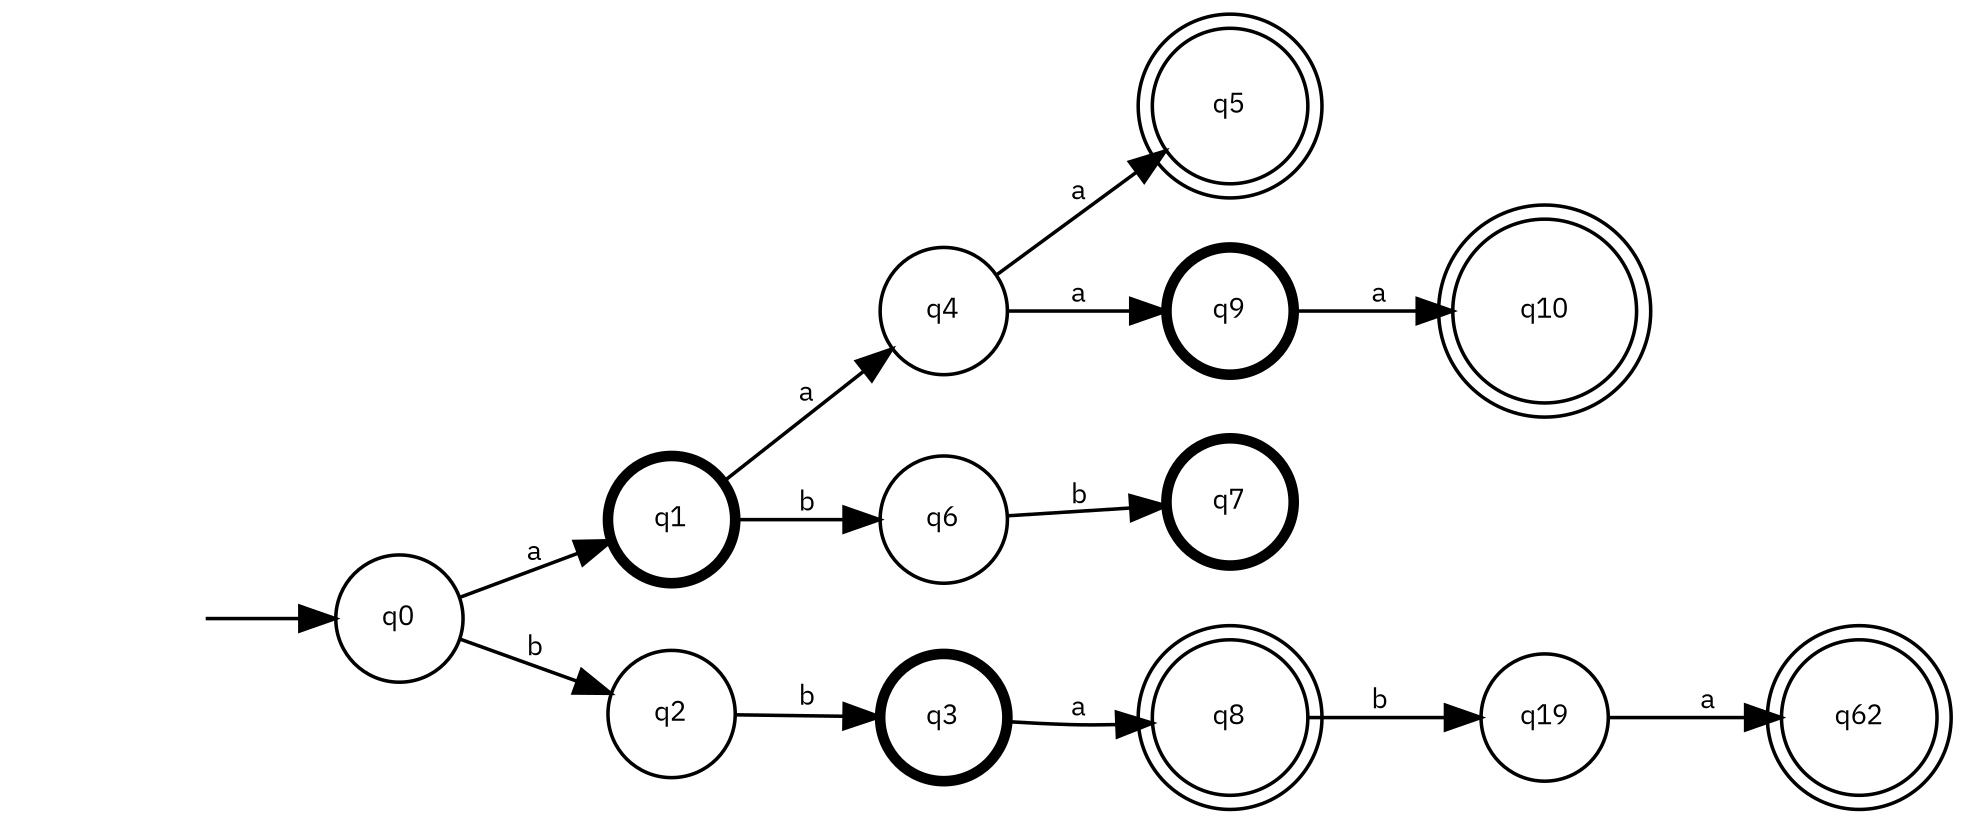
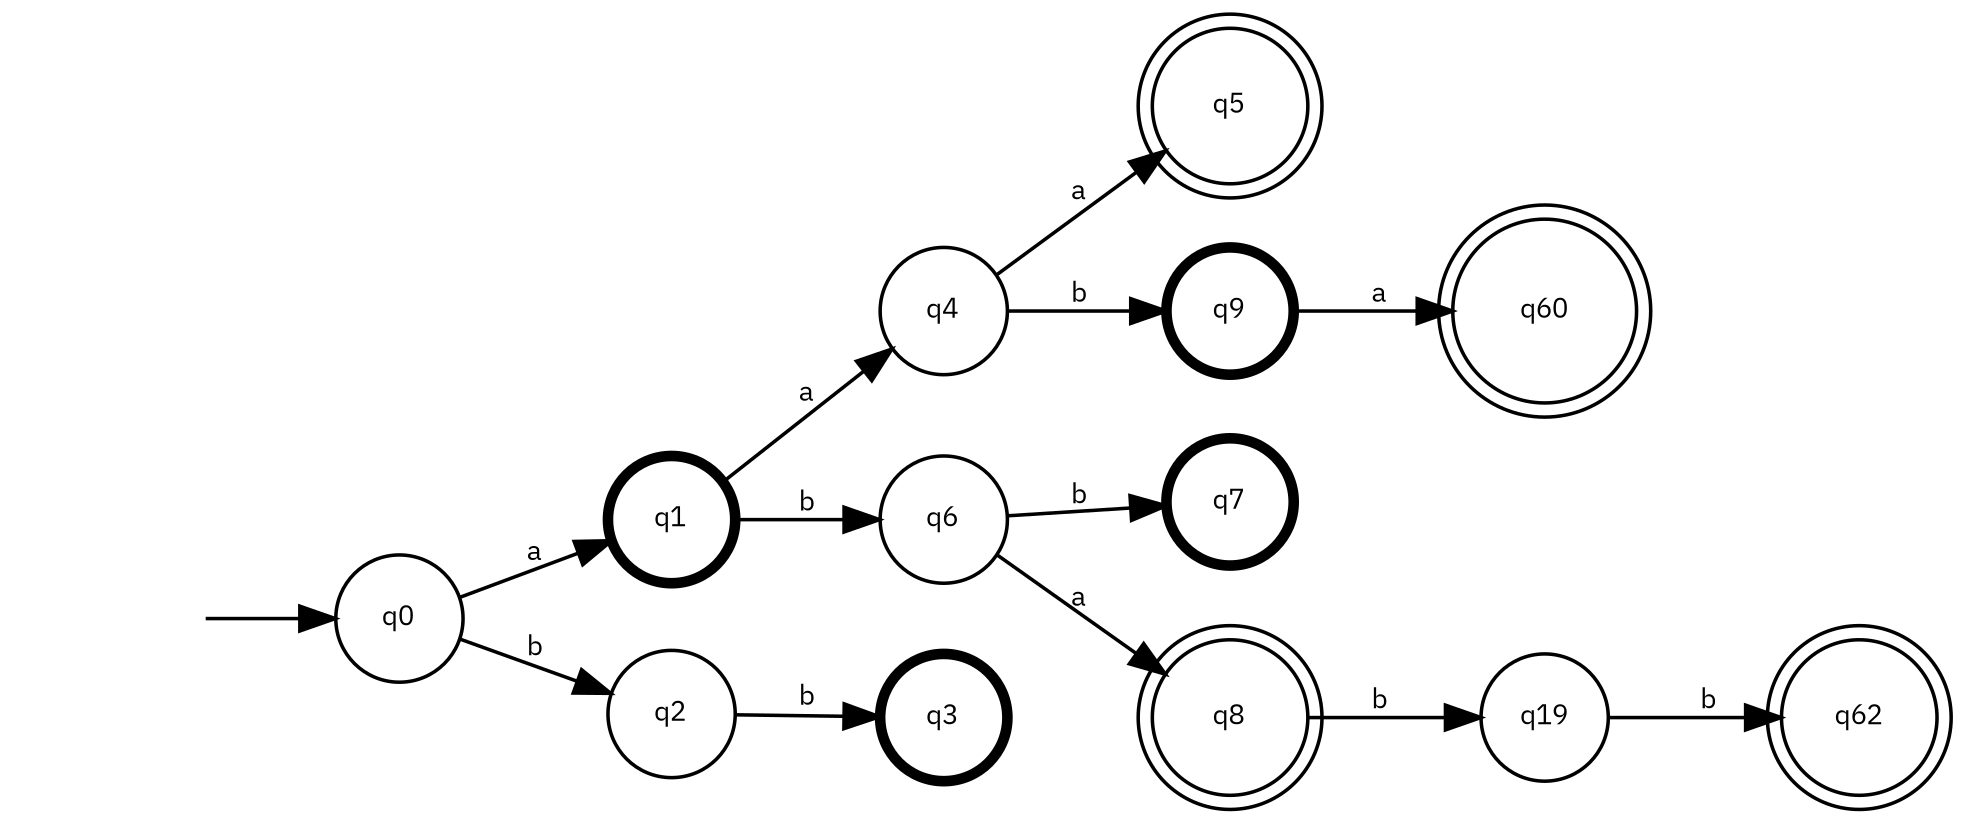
(1080, 295) -> (1080, 295)
(1545, 311) -> (1545, 311)
(1709, 702) -> (1709, 702)
(1062, 724) -> (1067, 604)
